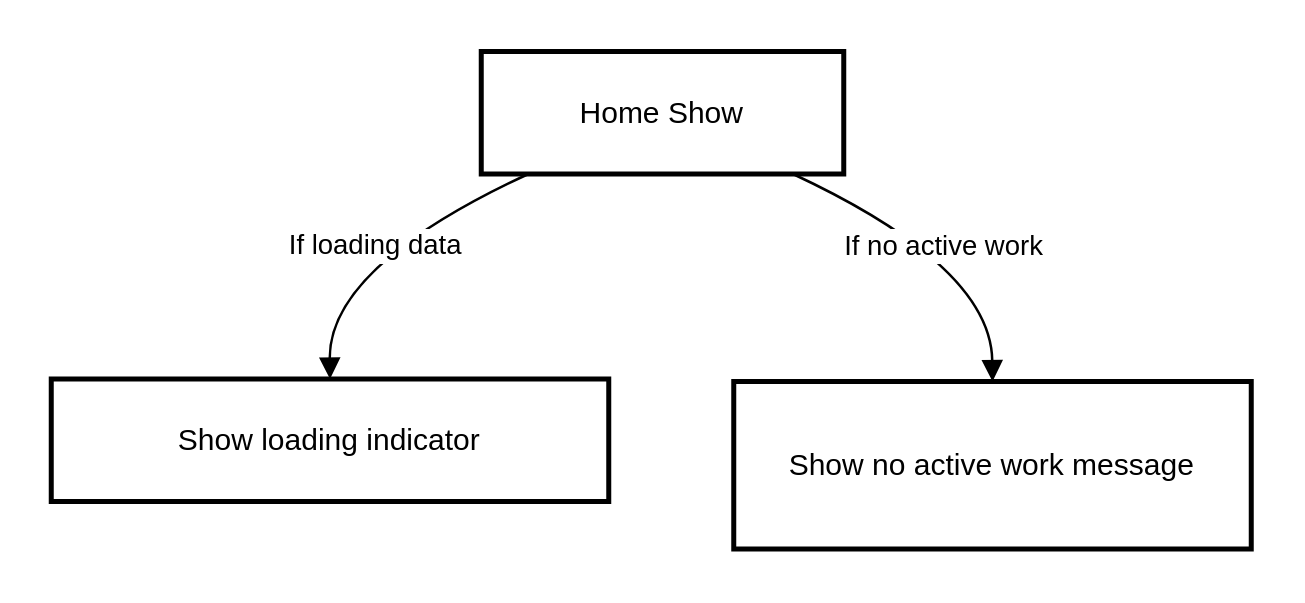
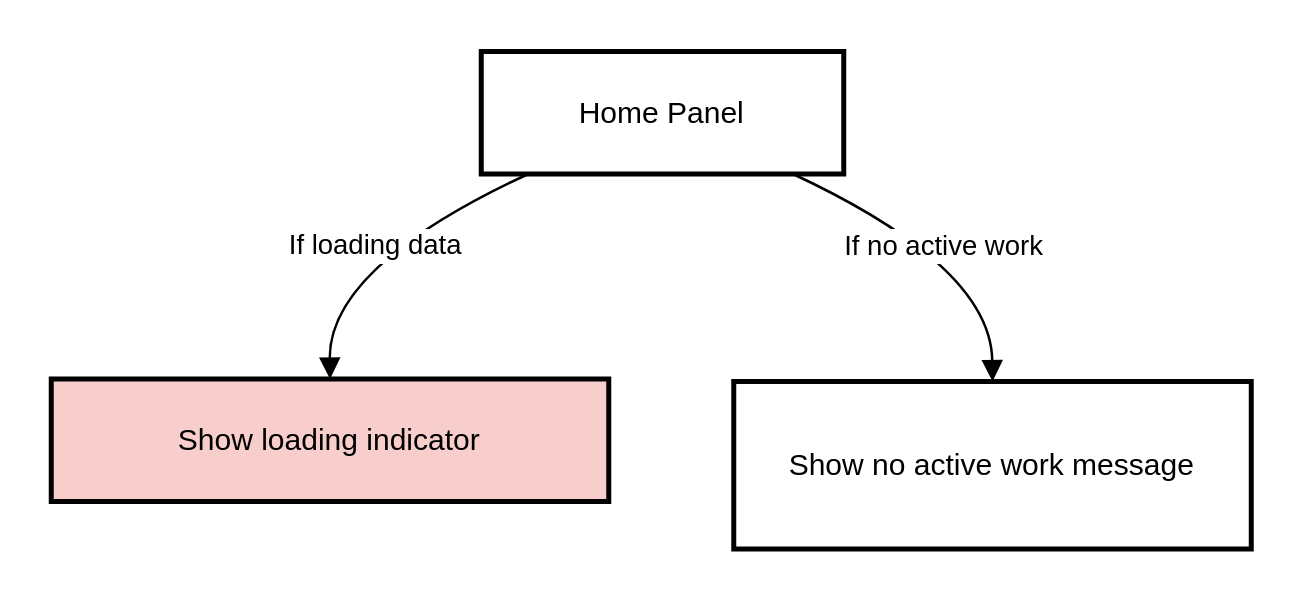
(663, 114) -> (663, 114)
(330, 440) -> (330, 440)
